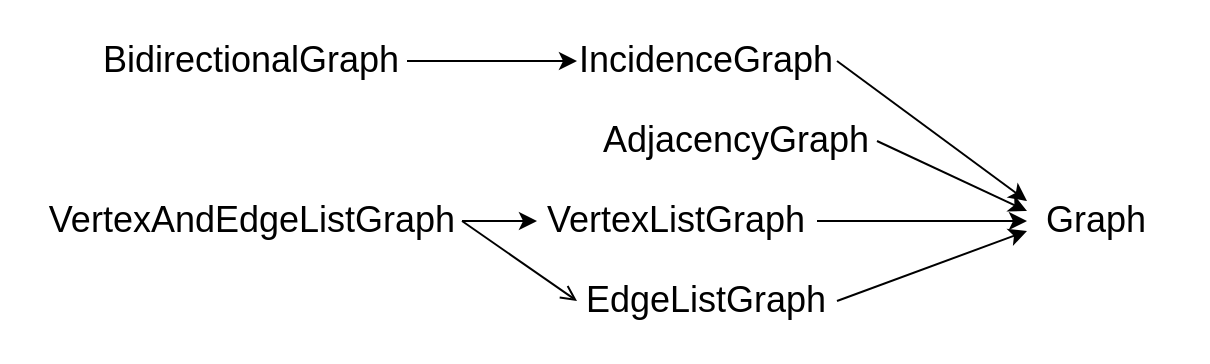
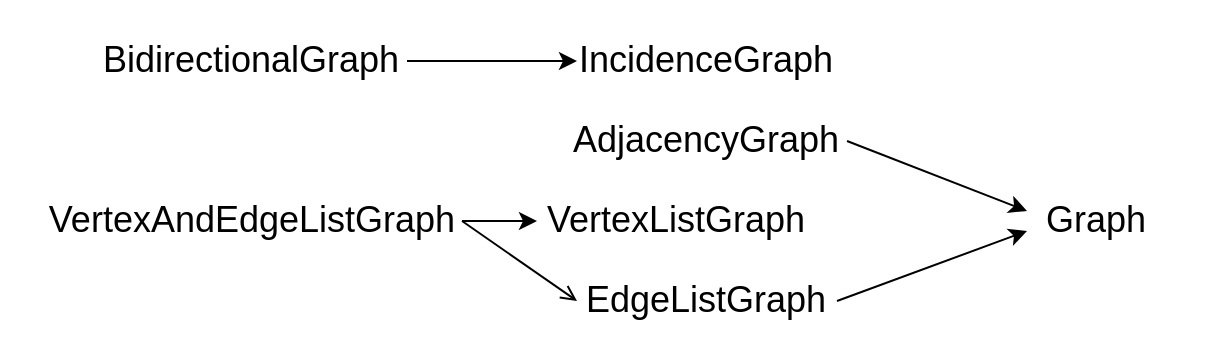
(926, 127) -> none
(737, 141) -> (707, 141)
(915, 221) -> none
